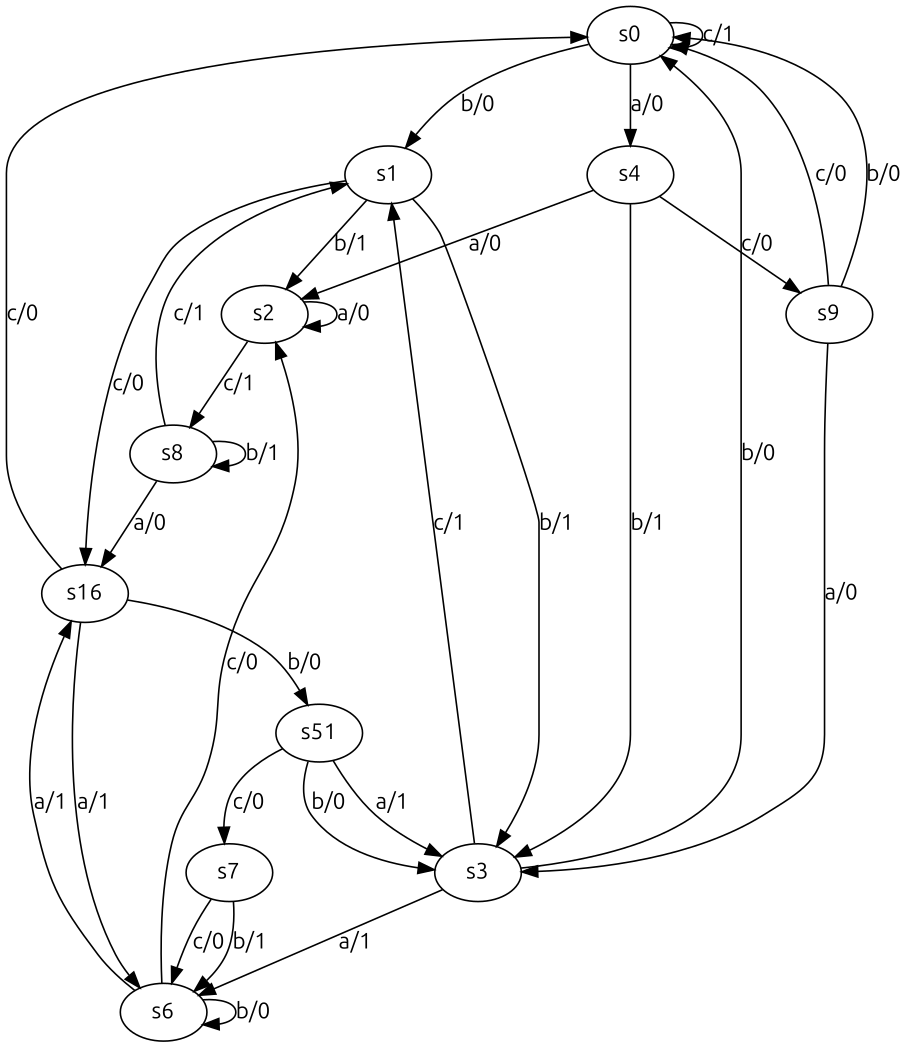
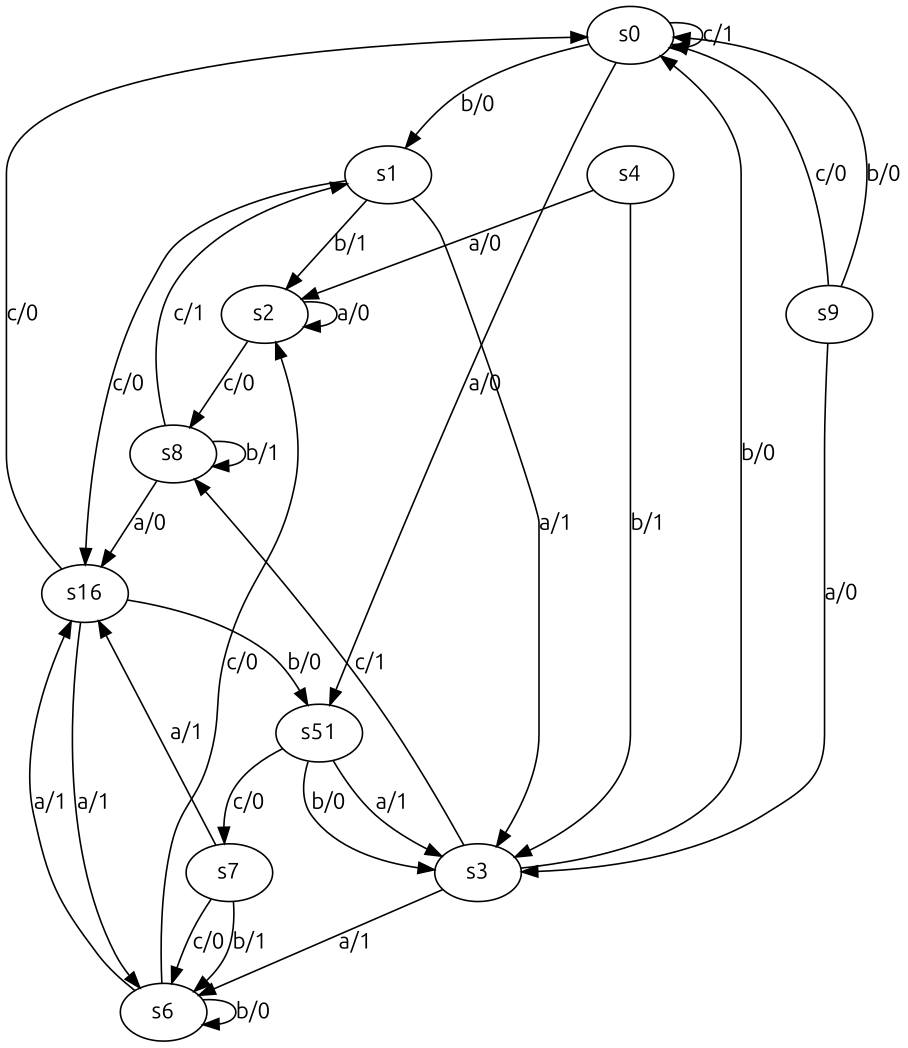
(630, 97) -> (469, 373)
(723, 240) -> none
(240, 384) -> (240, 384)
(557, 524) -> (557, 524)
(434, 531) -> (338, 652)
none -> (161, 741)
